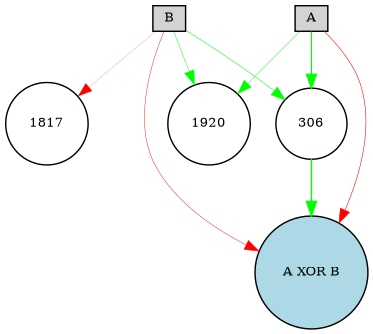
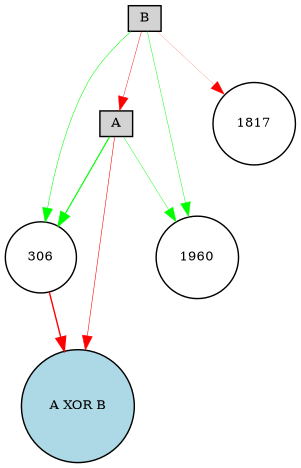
(209, 124) -> (197, 257)
(152, 158) -> (132, 64)
(311, 180) -> (55, 314)
